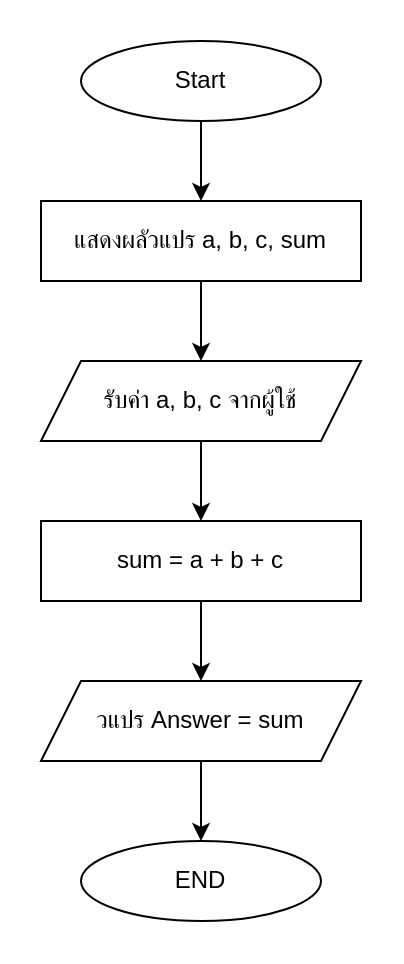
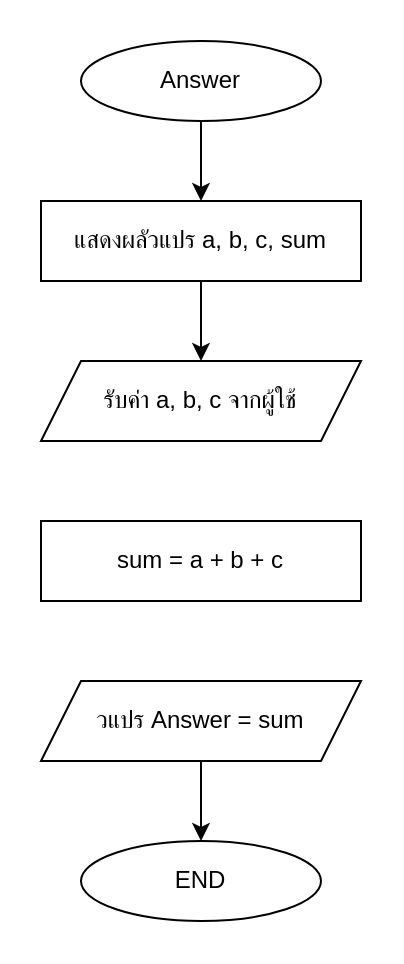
(201, 81) -> (201, 81)
(201, 474) -> none
(201, 634) -> none
